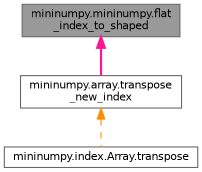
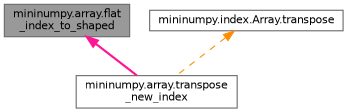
(101, 21) -> (67, 21)
(101, 133) -> (201, 57)
